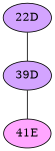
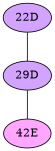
(27, 76) -> (27, 76)
(27, 133) -> (27, 133)
